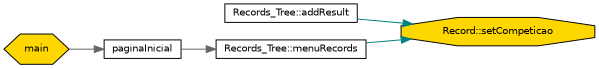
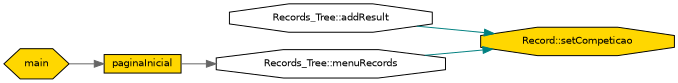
(291, 13) -> (331, 18)
(143, 49) -> (143, 64)
(291, 49) -> (331, 64)
